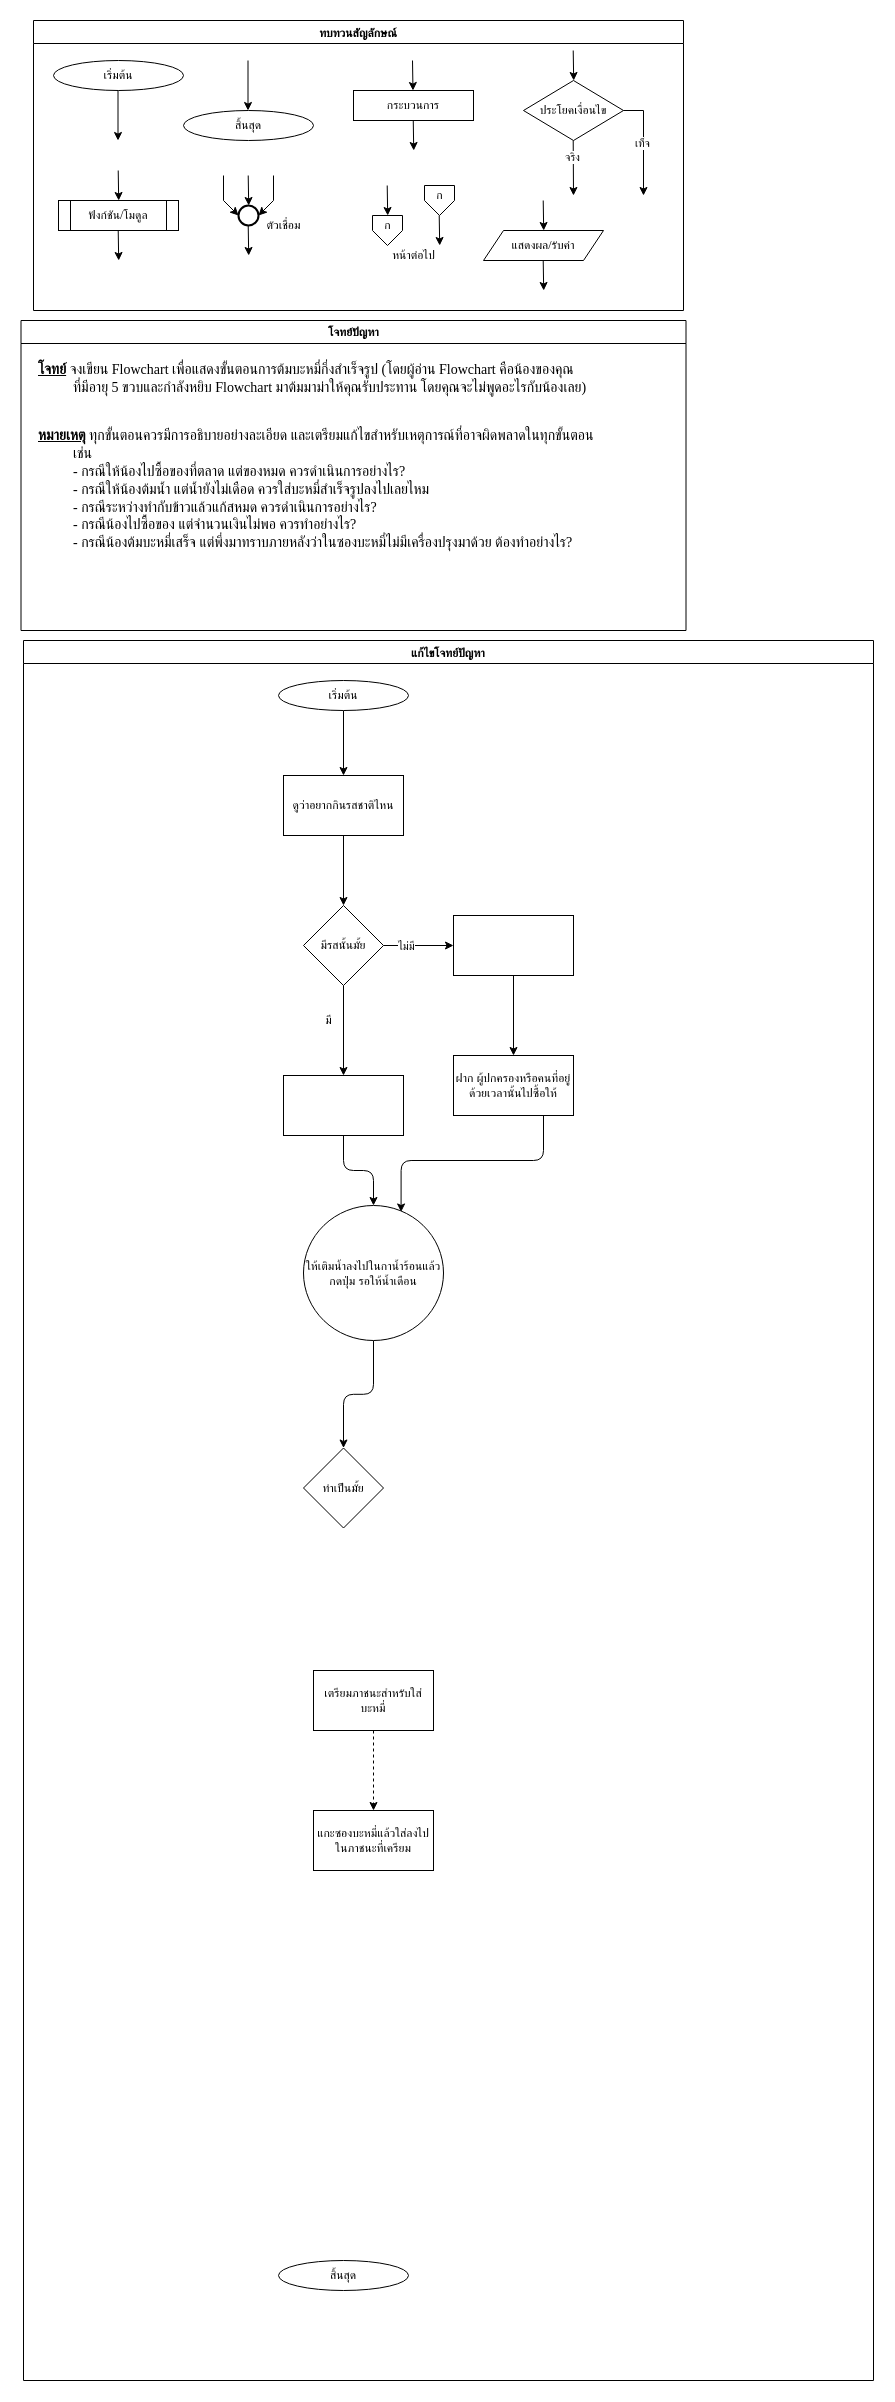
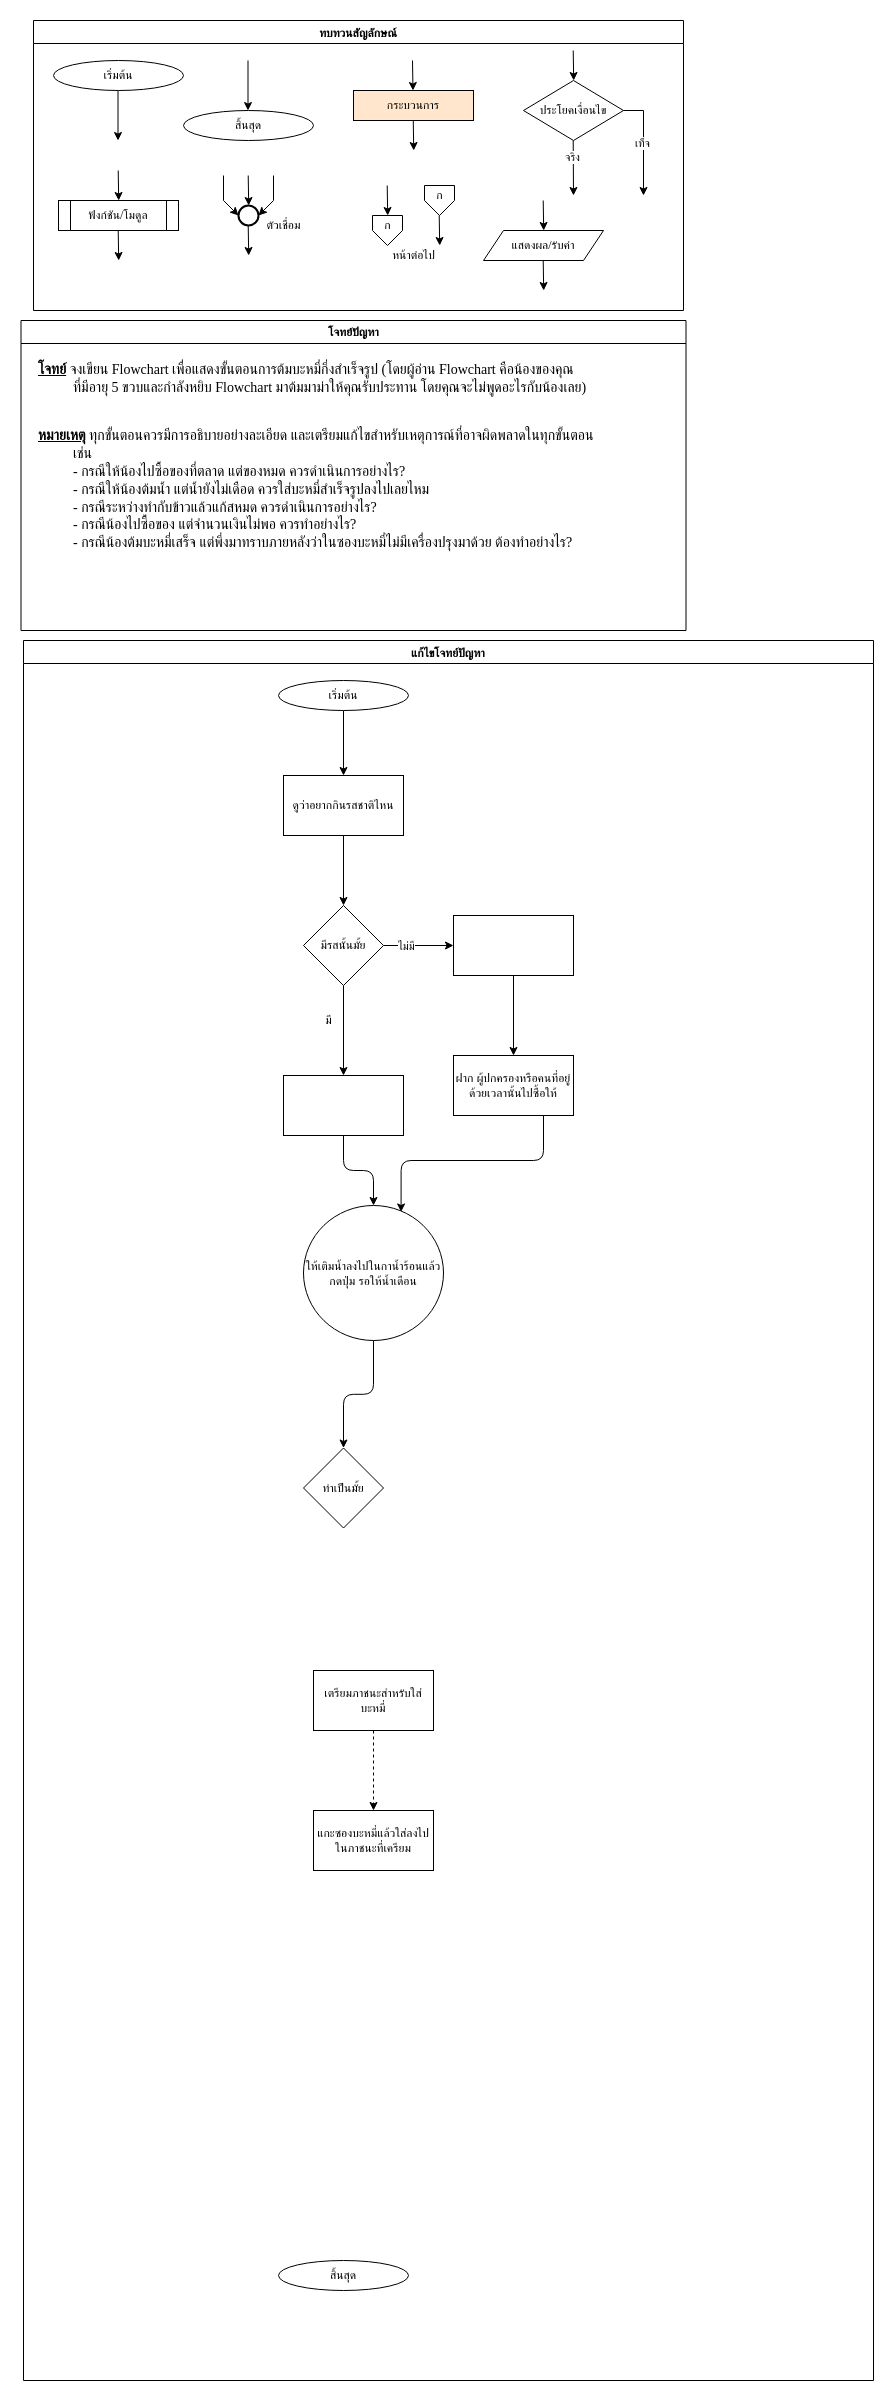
(414, 106) -> (414, 106)
